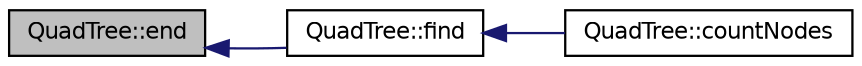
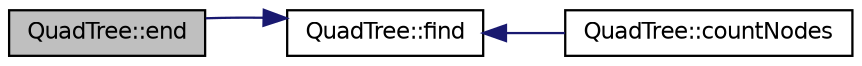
(258, 48) -> (235, 18)
